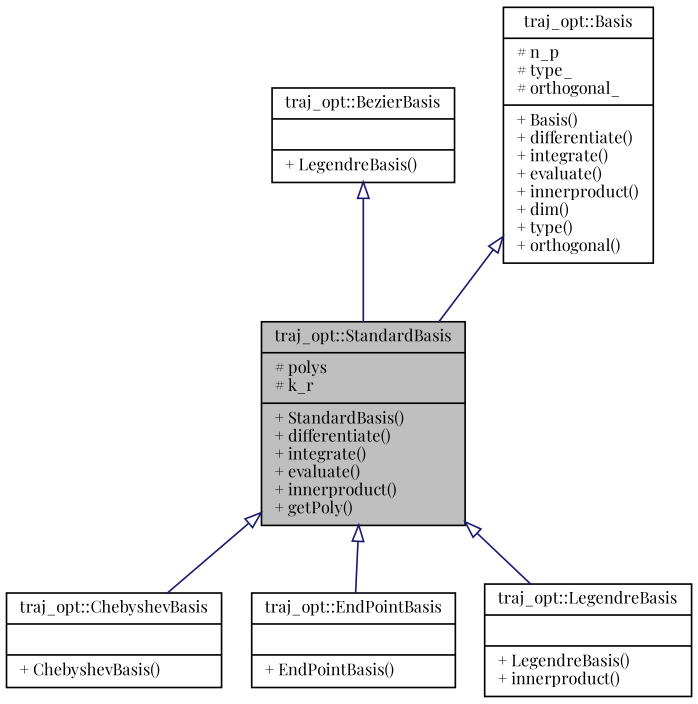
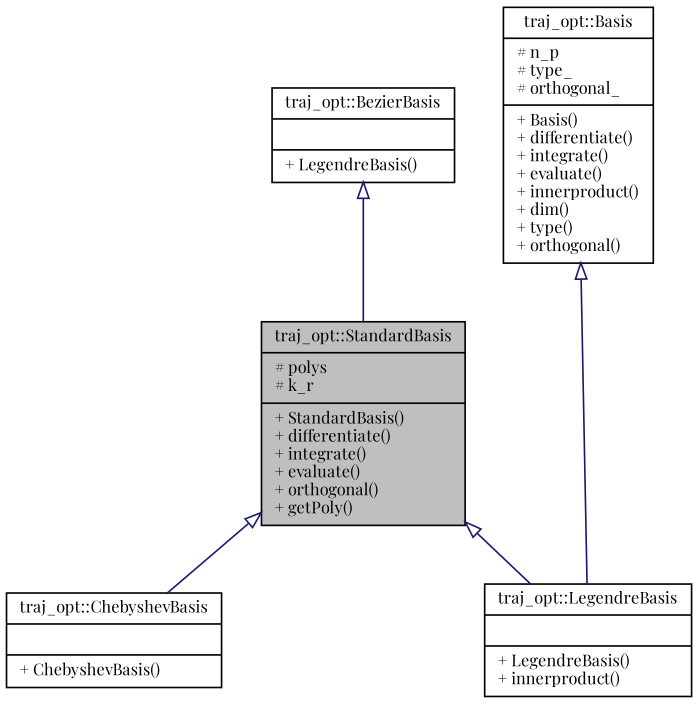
(466, 286) -> (584, 432)
(336, 490) -> (327, 490)
(354, 640) -> none
